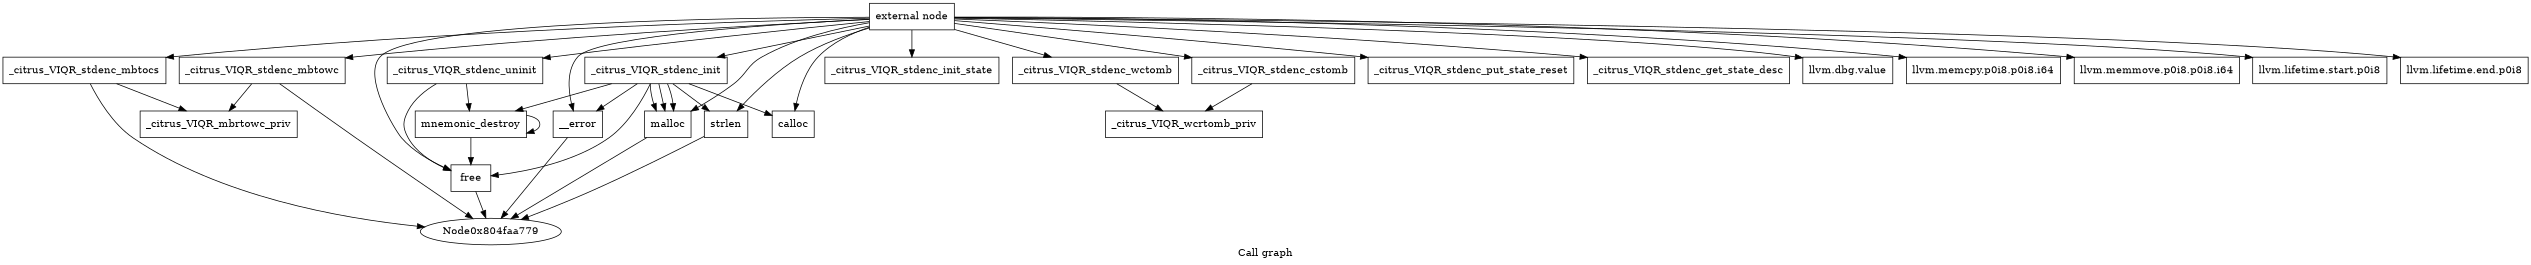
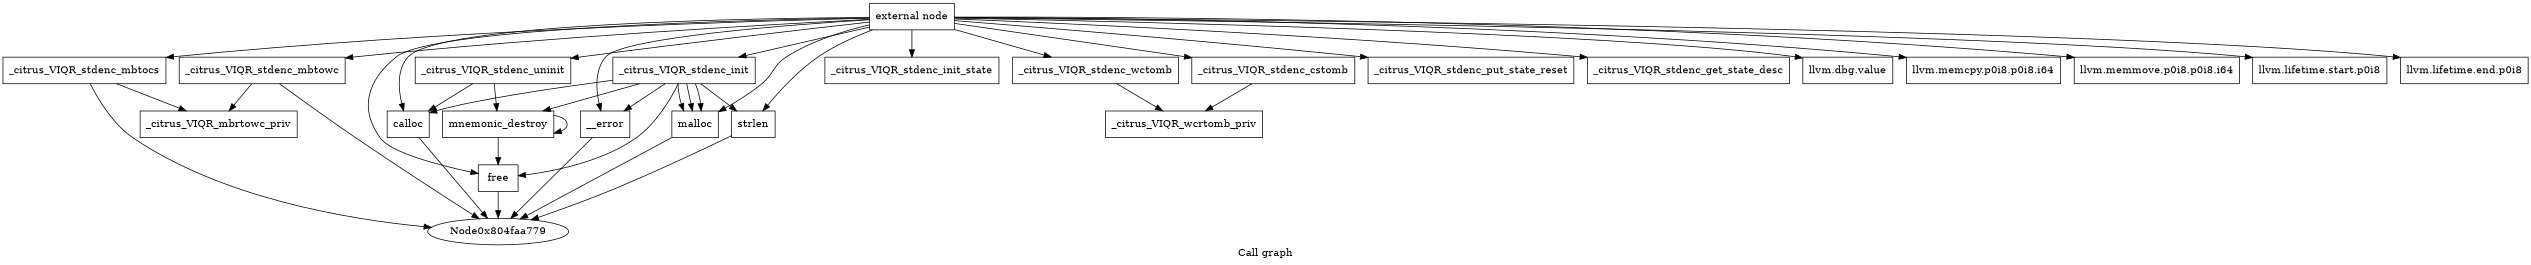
(404, 128) -> (454, 95)
none -> (451, 175)
